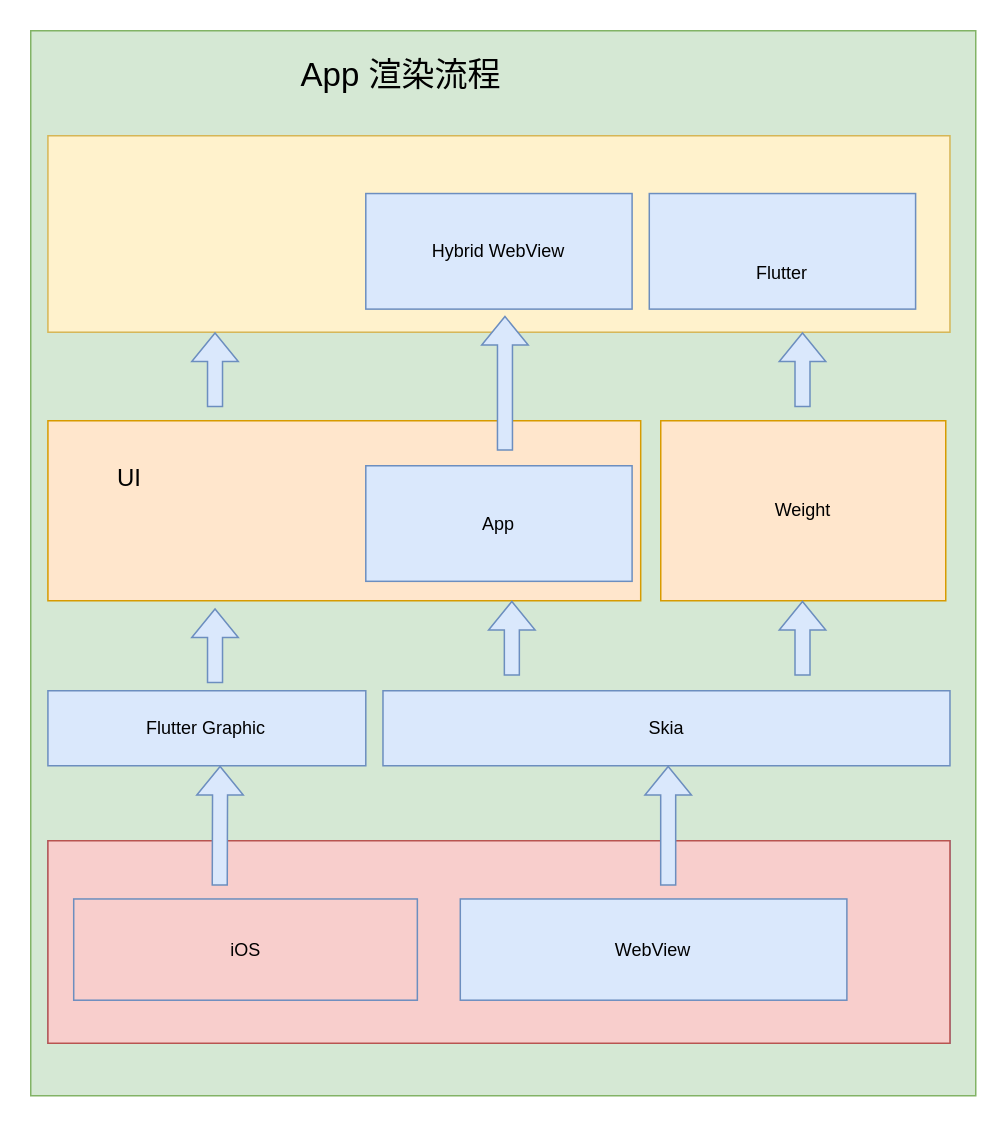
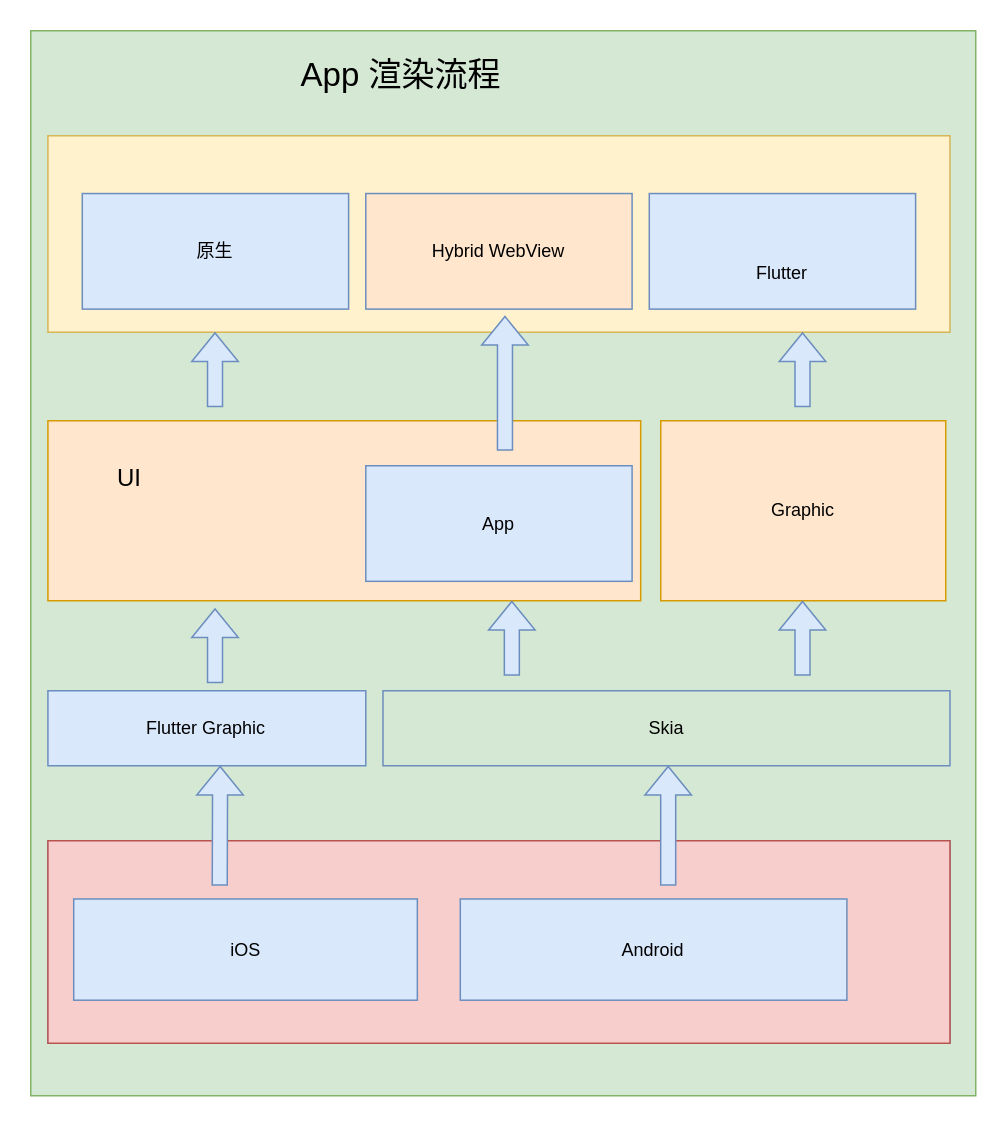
none -> (215, 251)
(499, 251) -> (499, 251)
(803, 511) -> (803, 511)
(666, 728) -> (666, 728)
(246, 950) -> (246, 950)
(653, 950) -> (653, 950)
